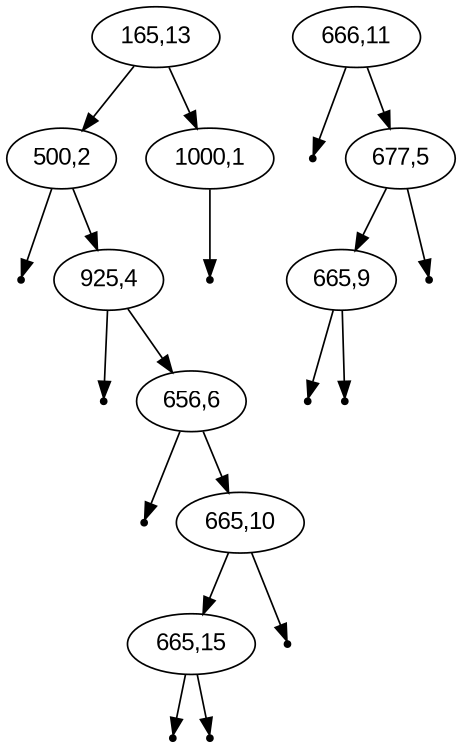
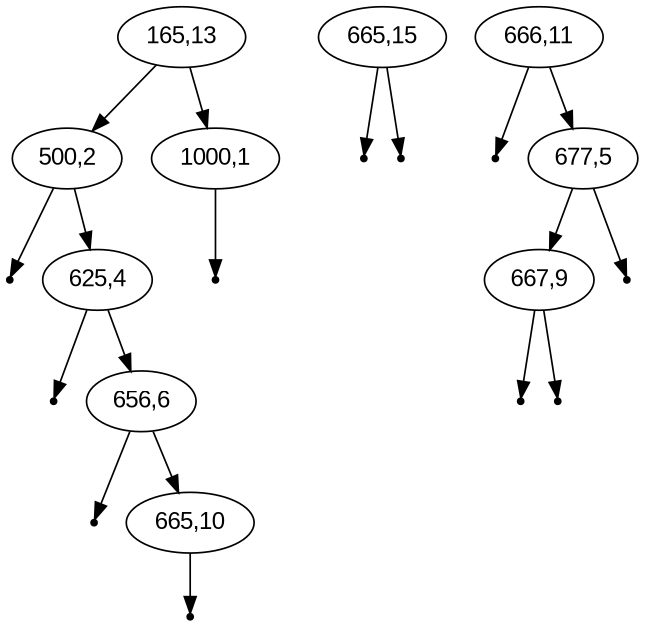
(109, 280) -> (97, 280)
(341, 280) -> (539, 280)
(219, 576) -> none
